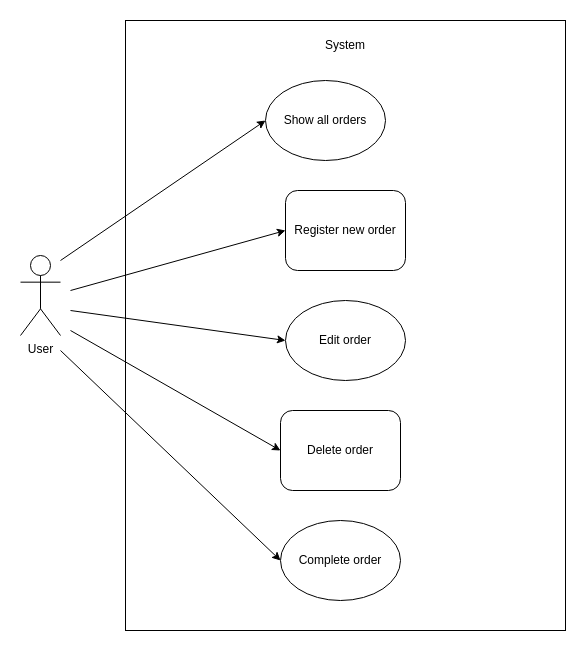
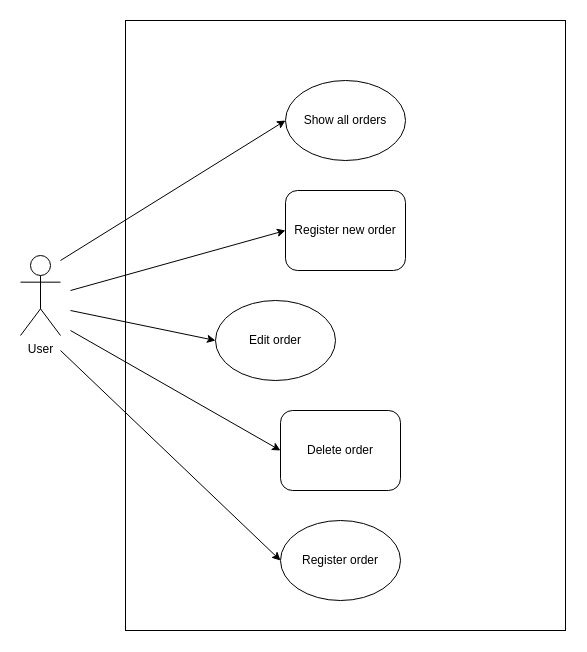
(346, 46) -> none
(326, 121) -> (346, 121)
(346, 341) -> (276, 341)
(341, 561) -> (341, 561)
